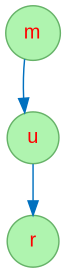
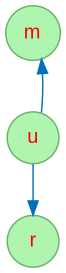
(23, 79) -> (43, 93)
